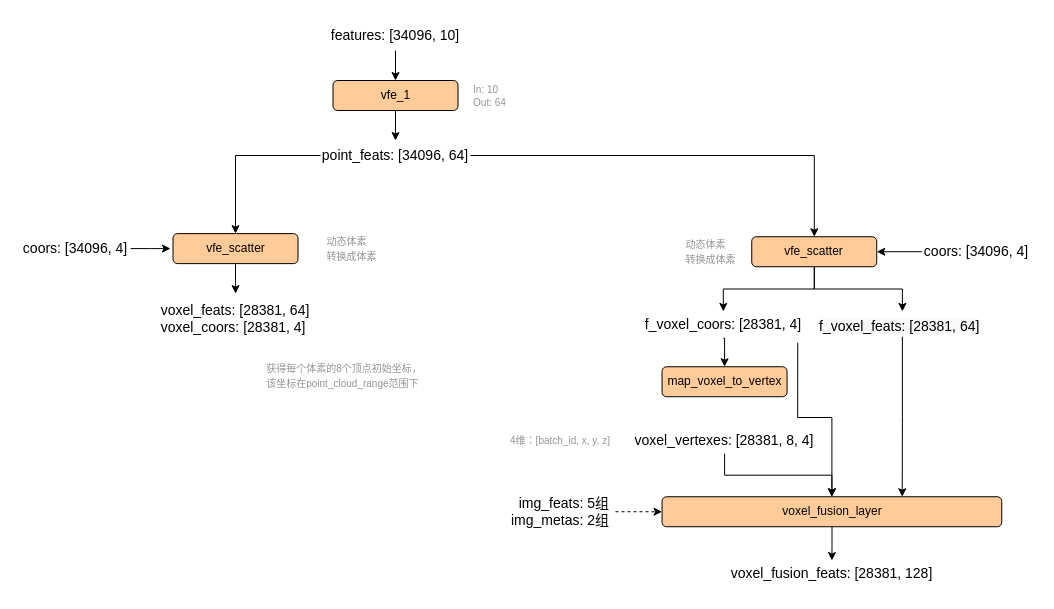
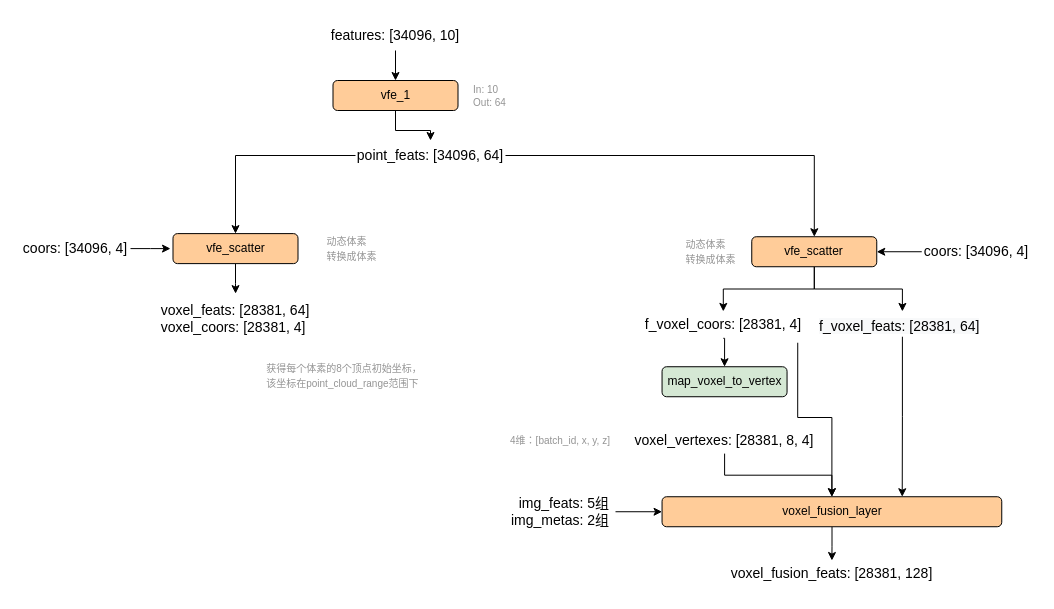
(396, 156) -> (431, 156)
(725, 382) -> (725, 382)
(636, 512) -> (636, 512)
